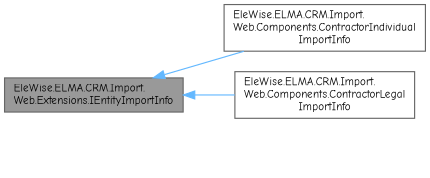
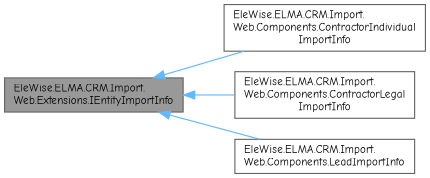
none -> (325, 156)
